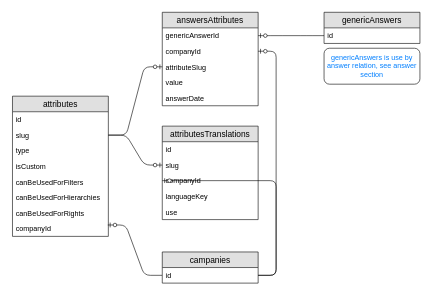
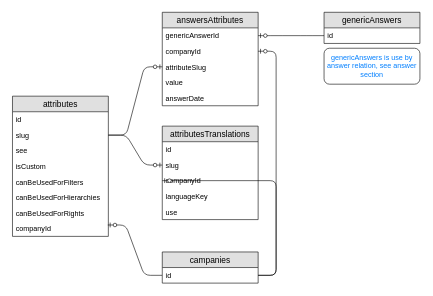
(24, 151) -> (22, 151)
